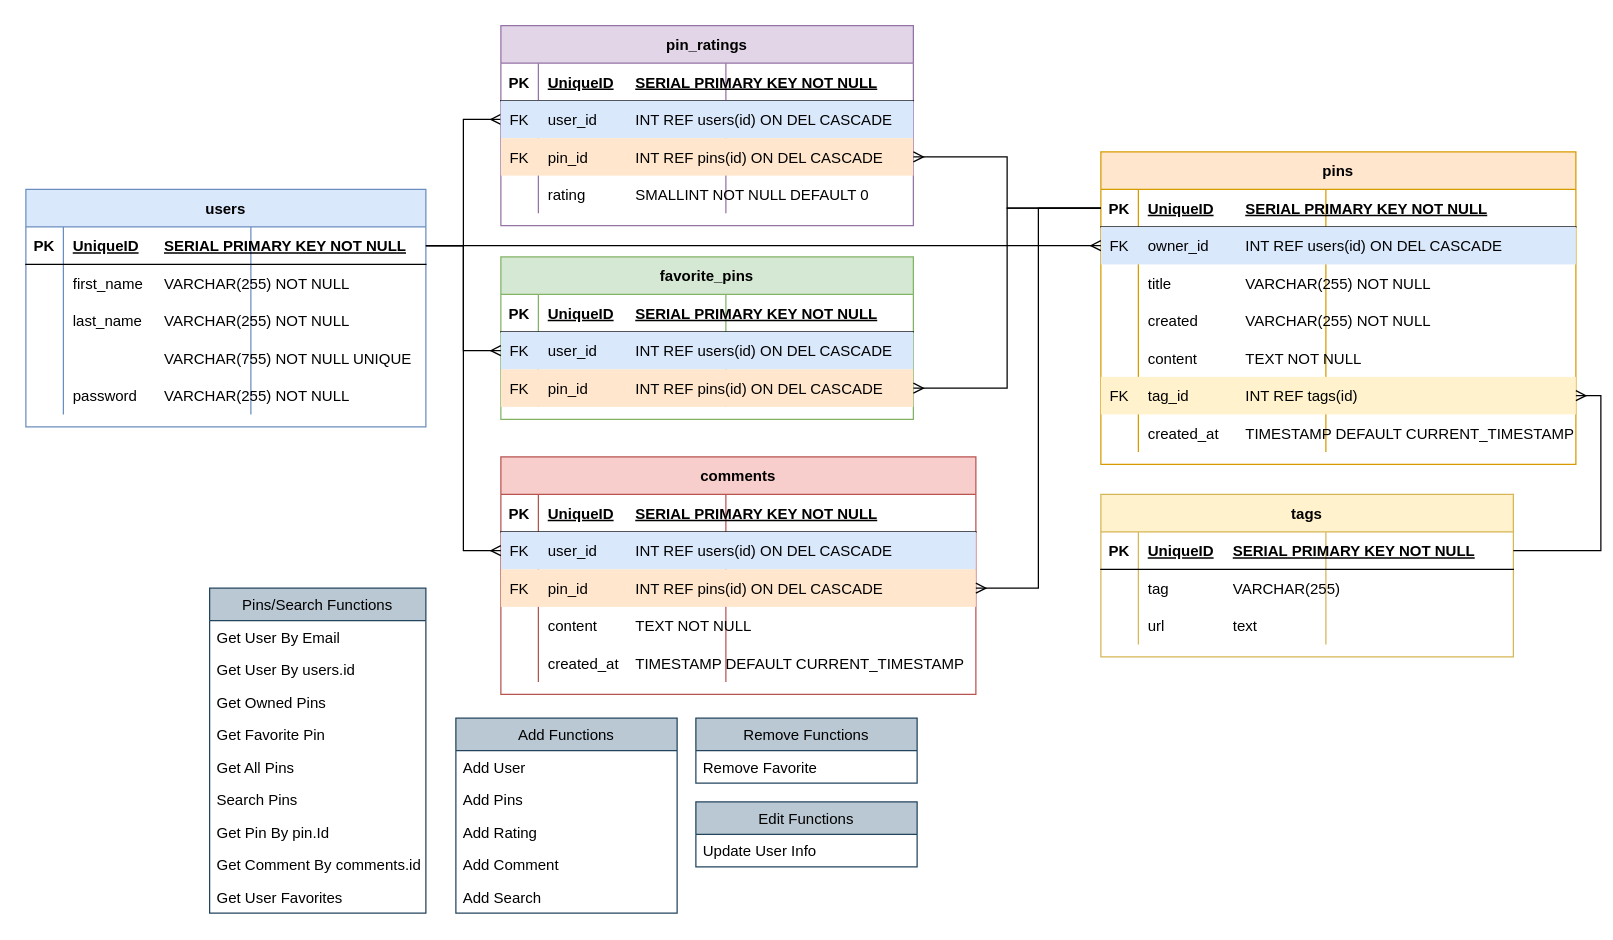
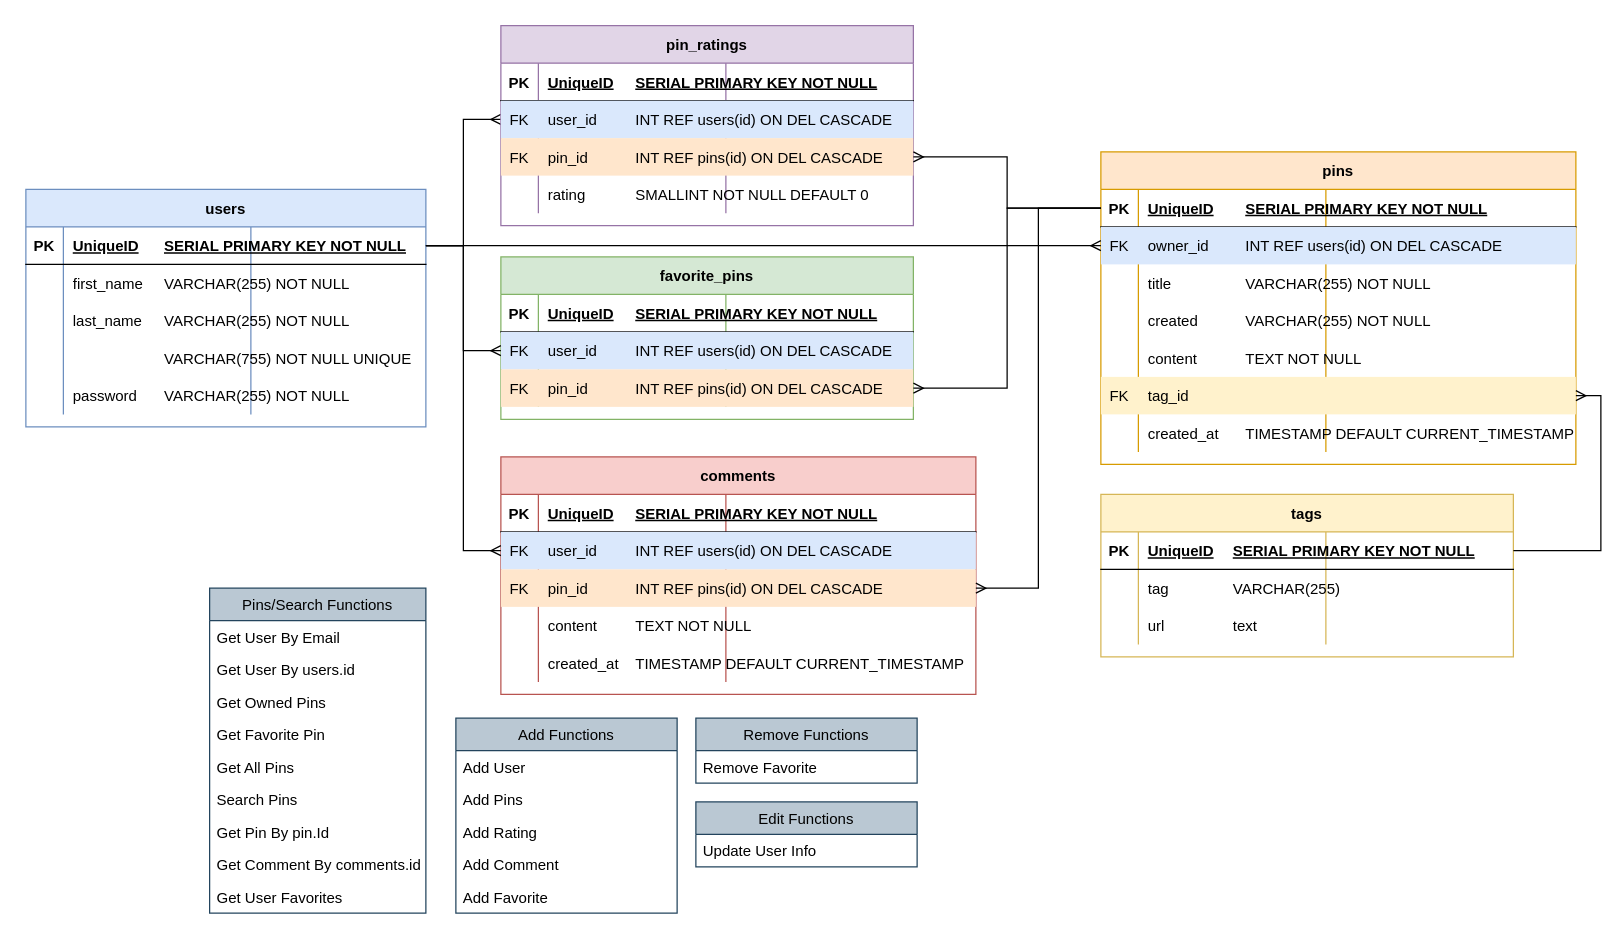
(1406, 396) -> none
(503, 898) -> (509, 898)
